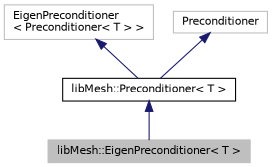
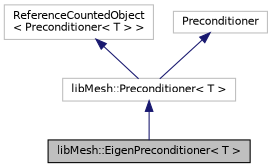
(79, 22) -> (79, 22)
(149, 90) -> (149, 90)
(149, 151) -> (149, 151)
